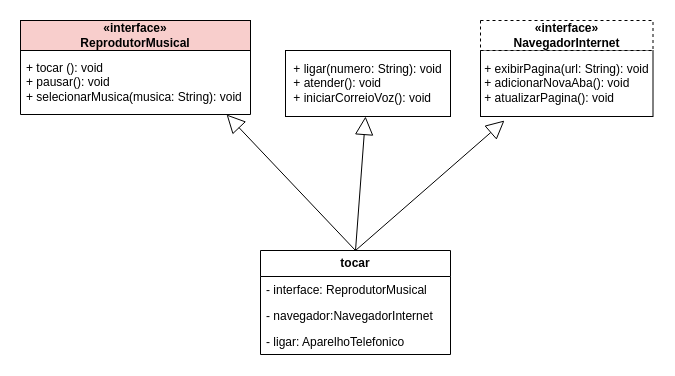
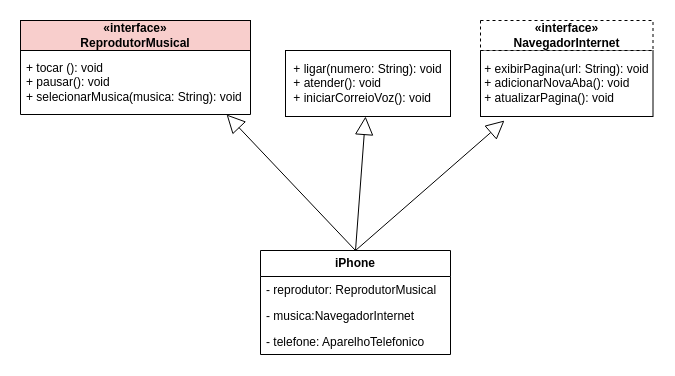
(356, 264) -> (356, 264)
(357, 298) -> (357, 298)
(357, 324) -> (349, 317)
(345, 343) -> (356, 343)
